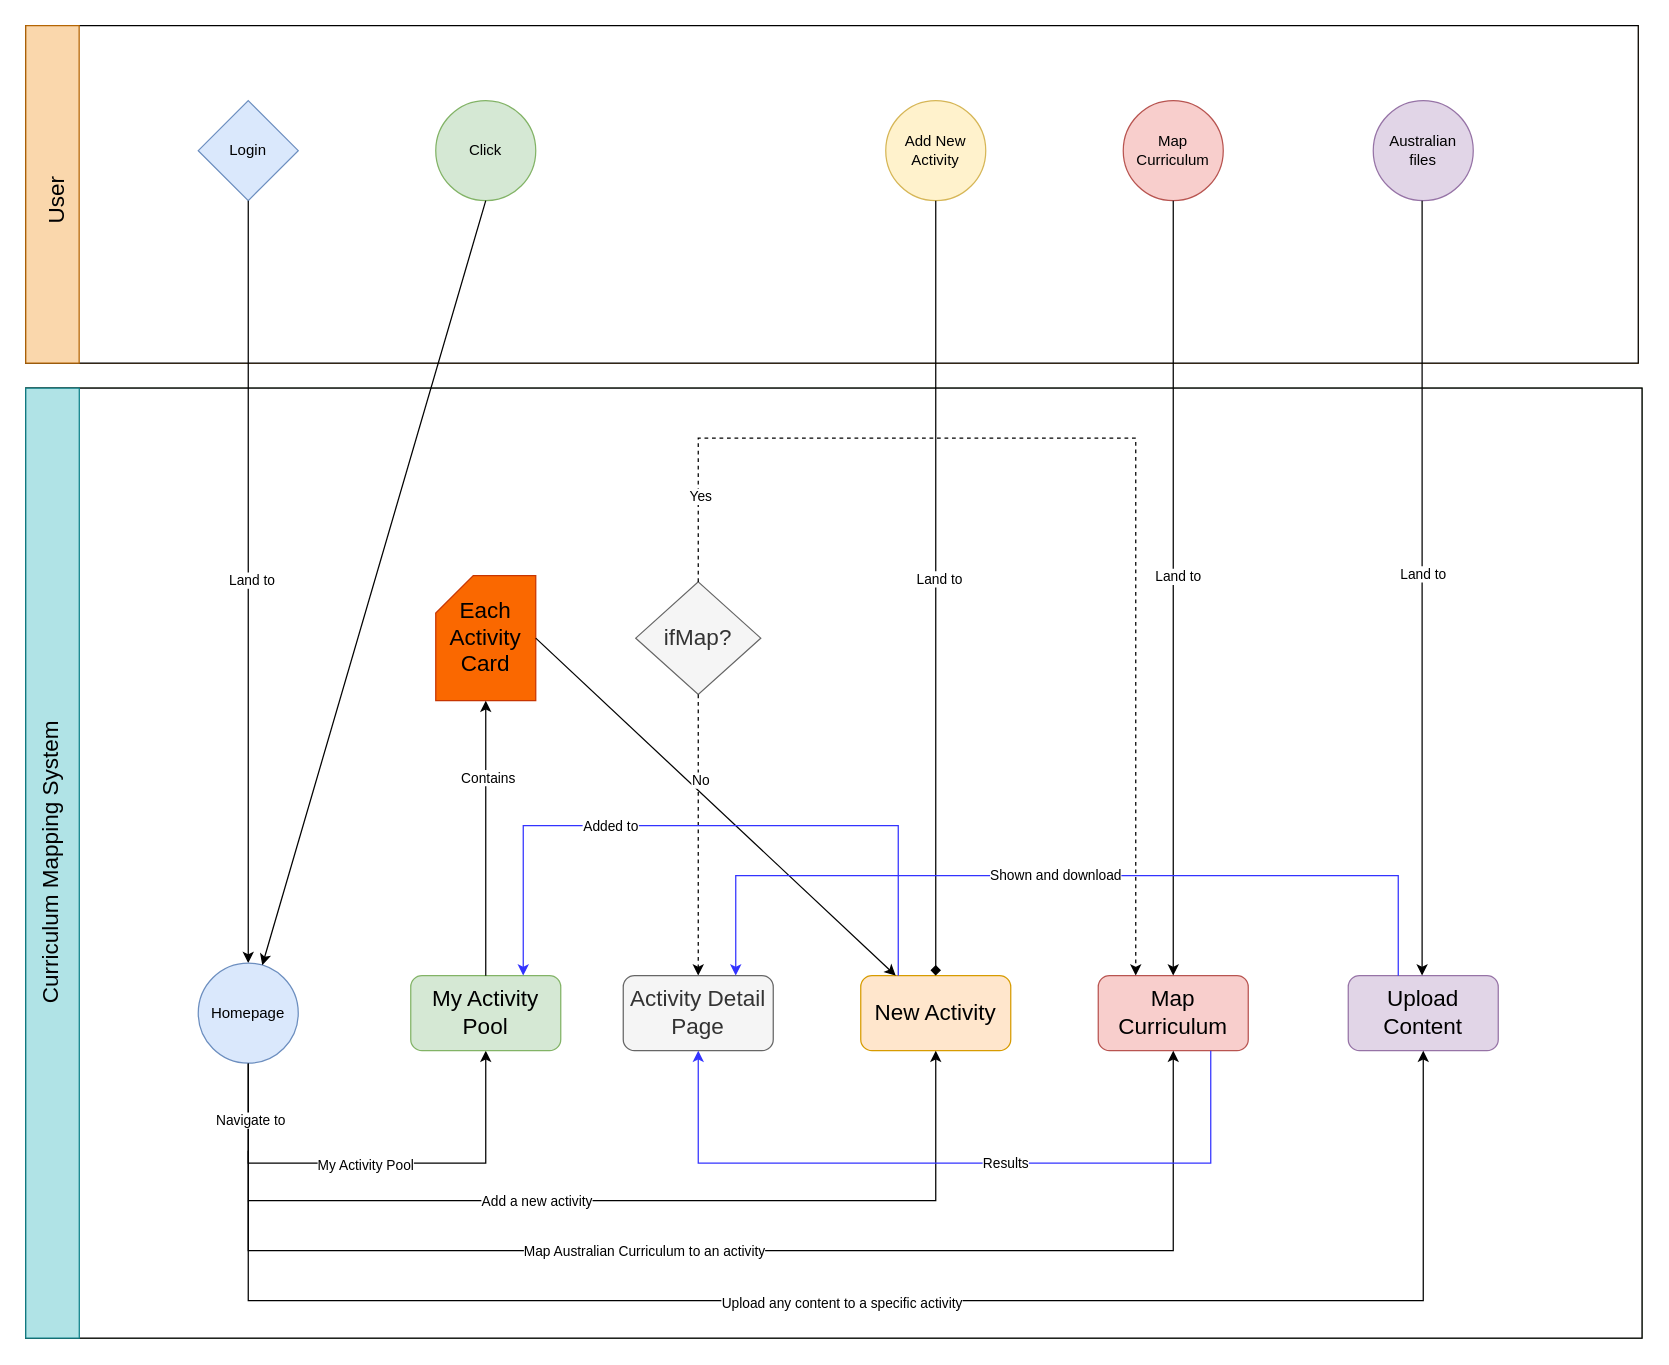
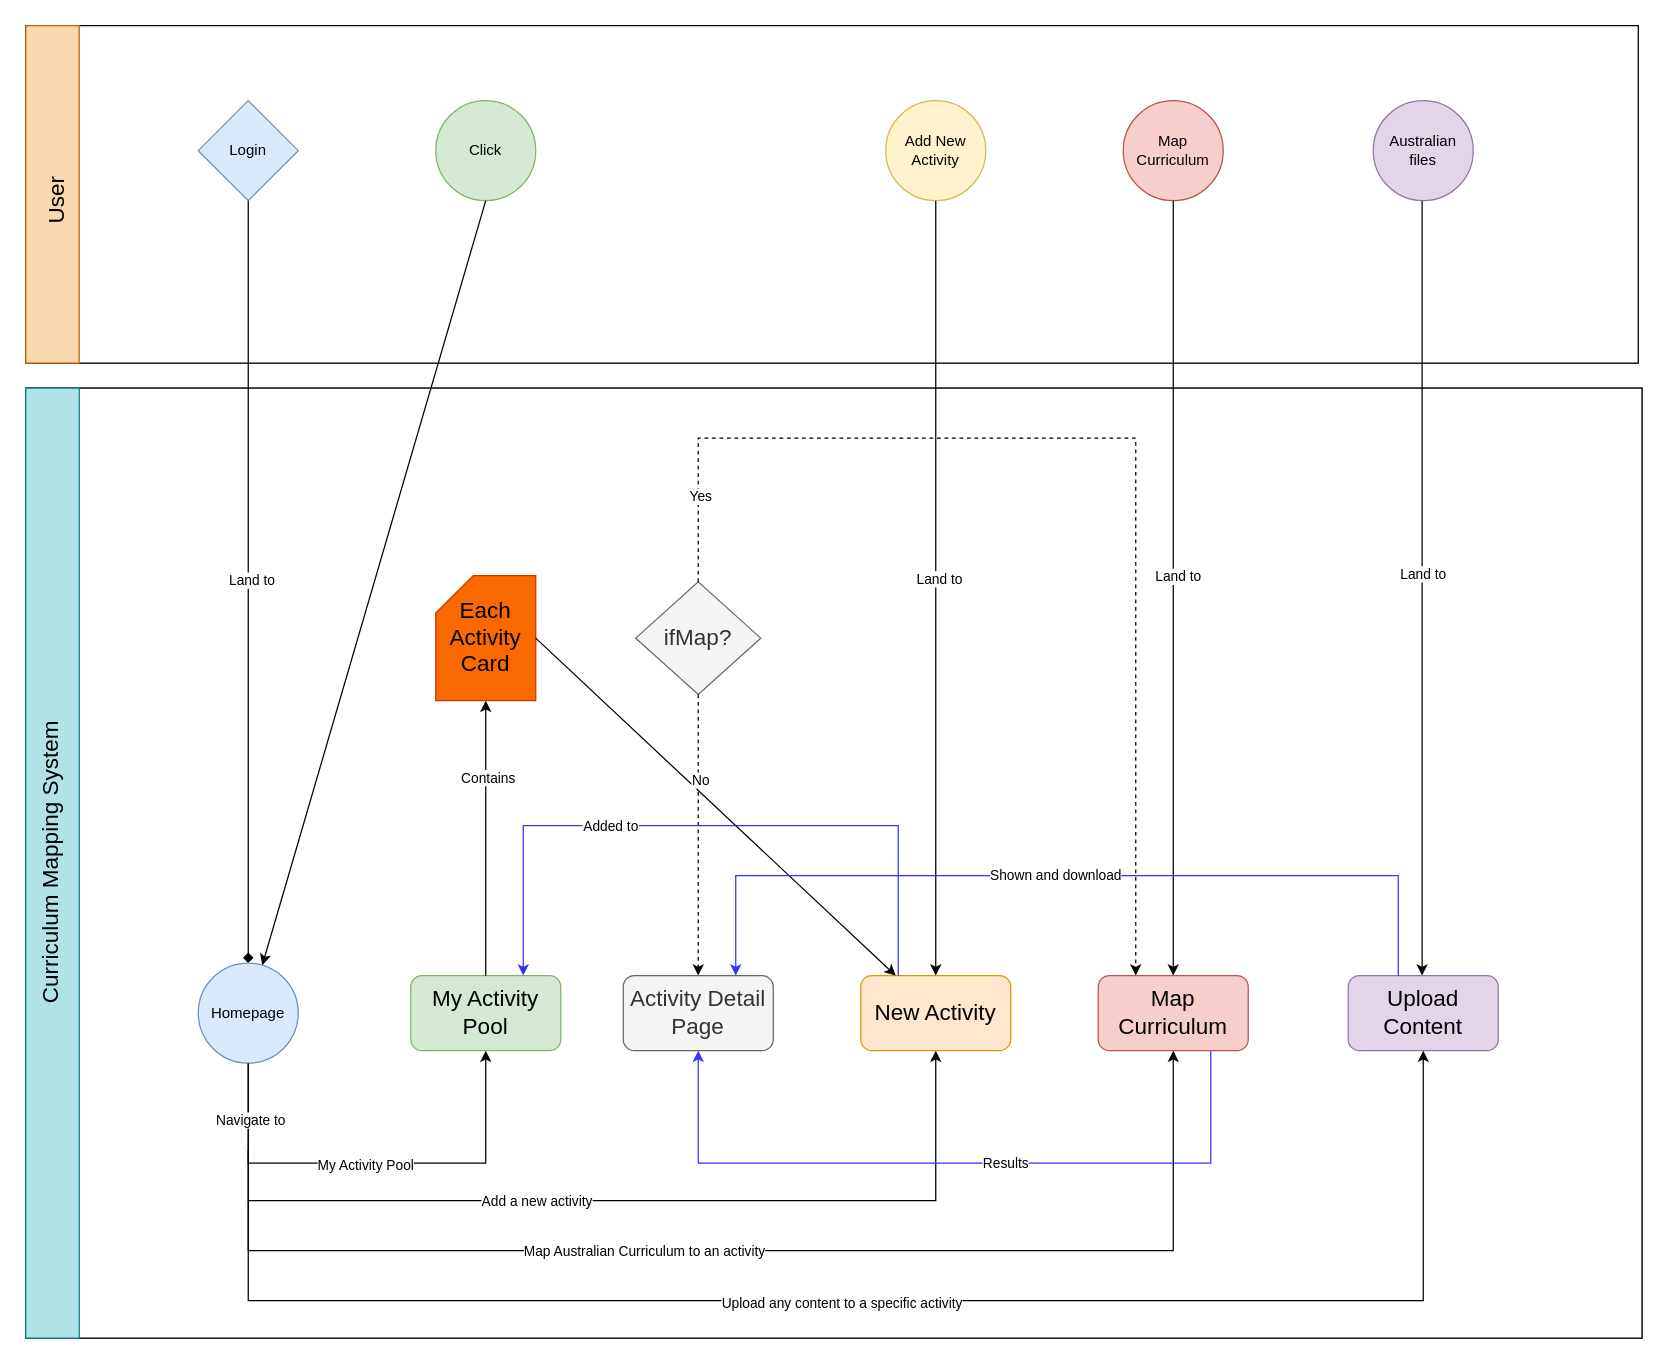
(248, 953) -> (248, 952)
(936, 964) -> (936, 965)
